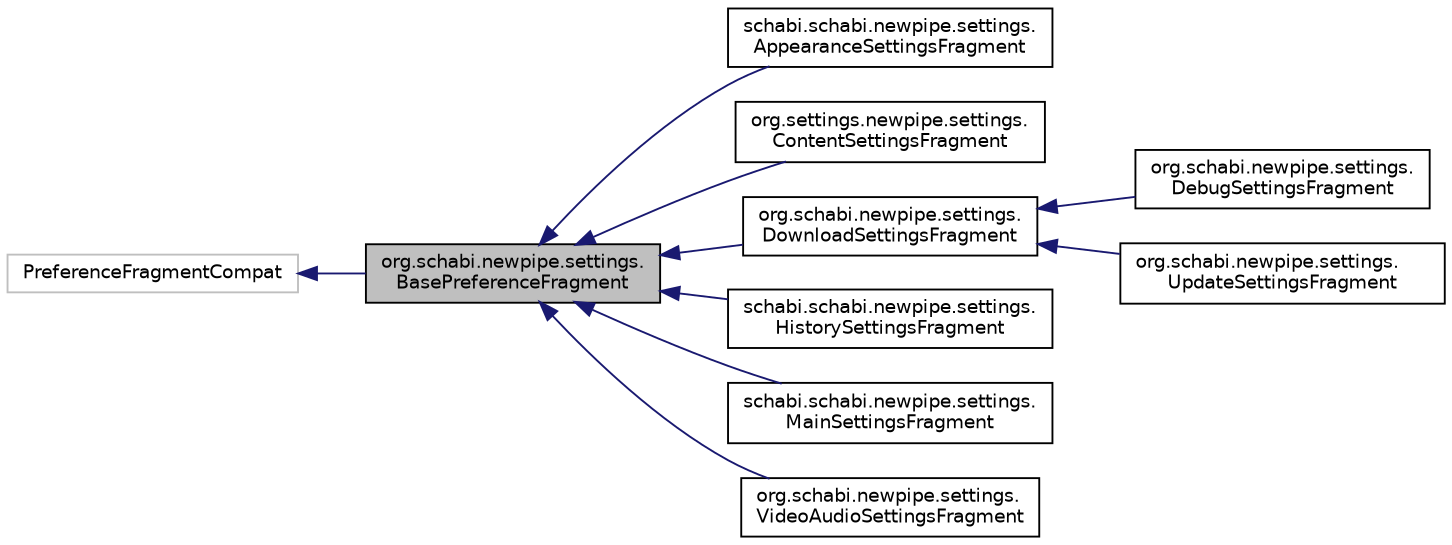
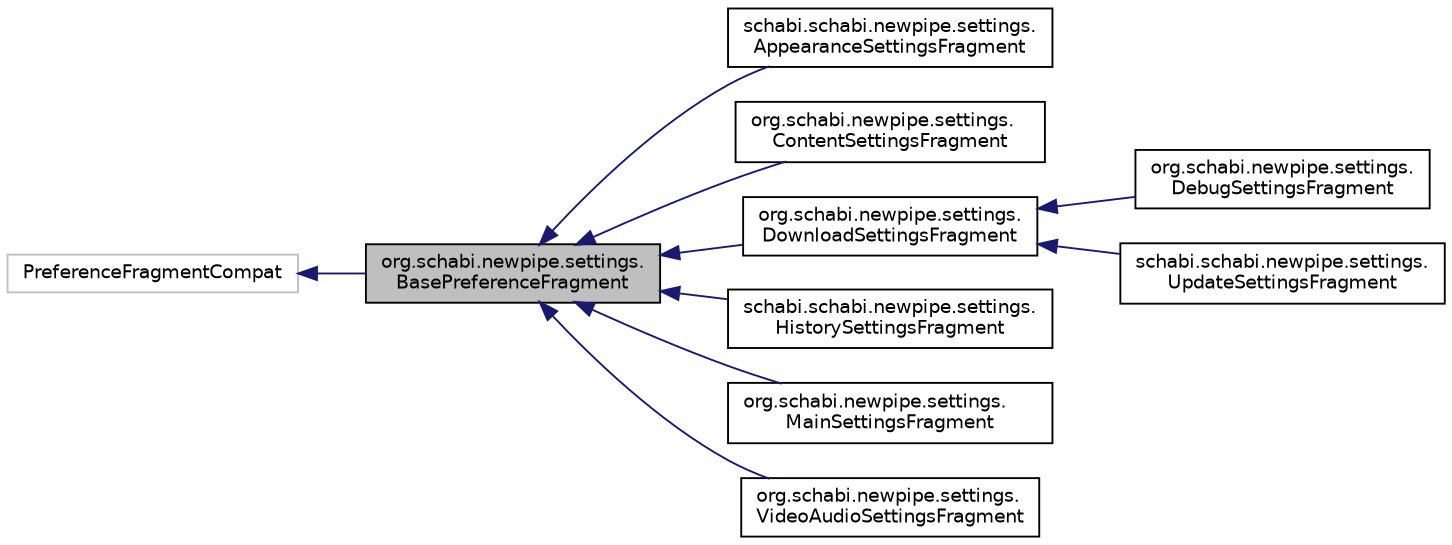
(890, 132) -> (890, 132)
(1283, 273) -> (1283, 273)
(890, 413) -> (890, 413)
